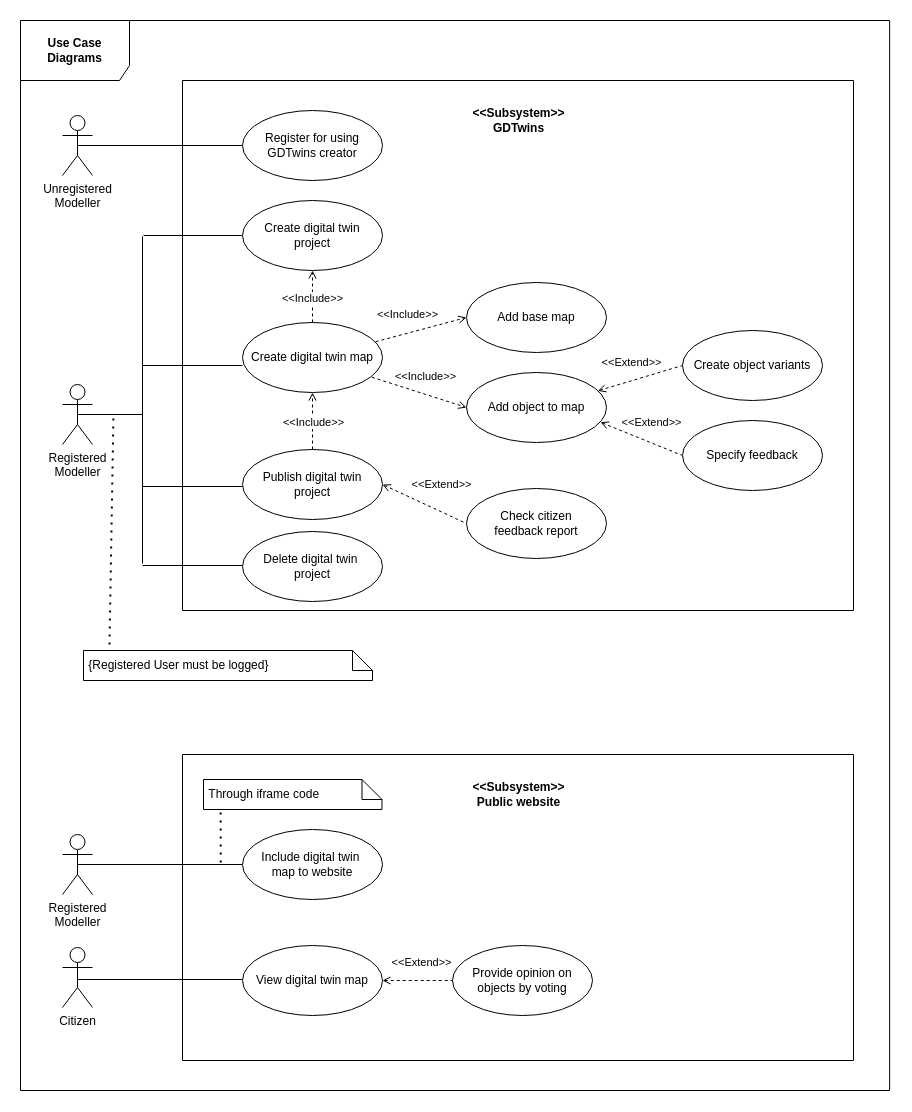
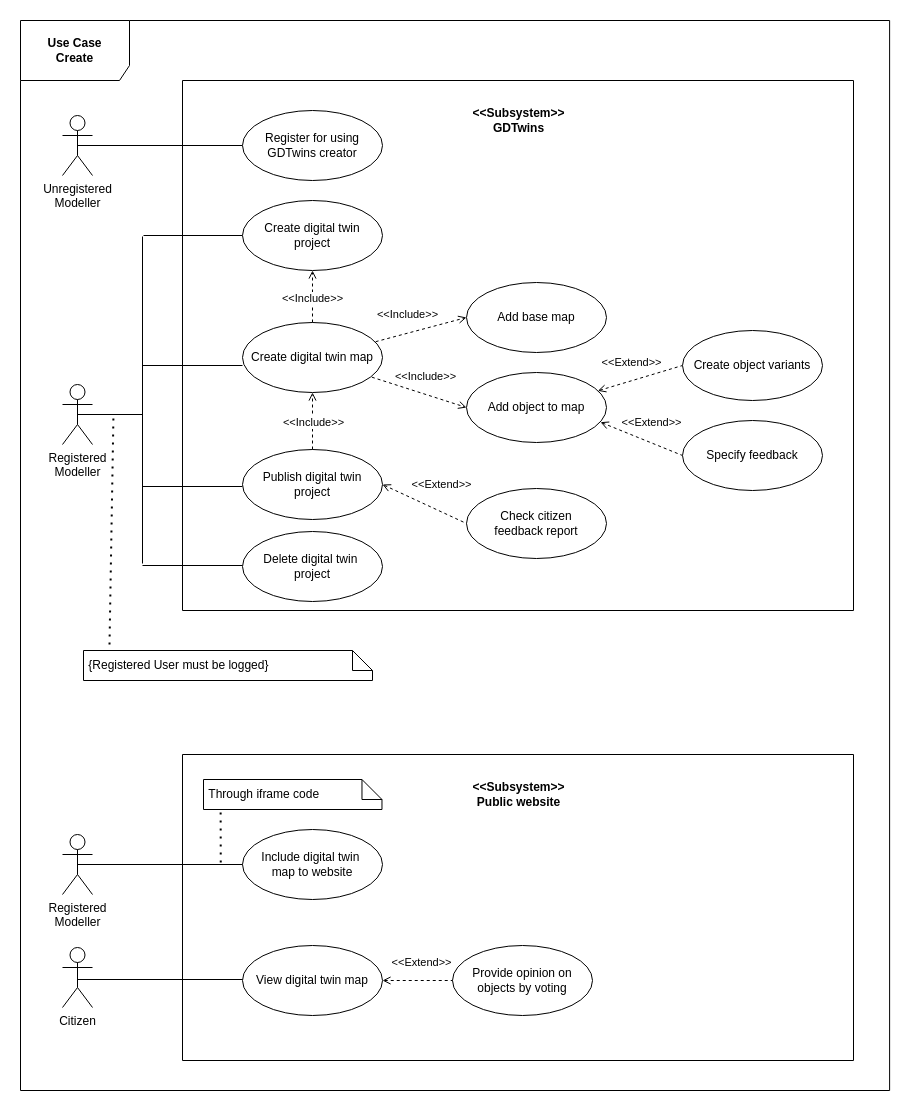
(75, 51) -> (75, 51)
